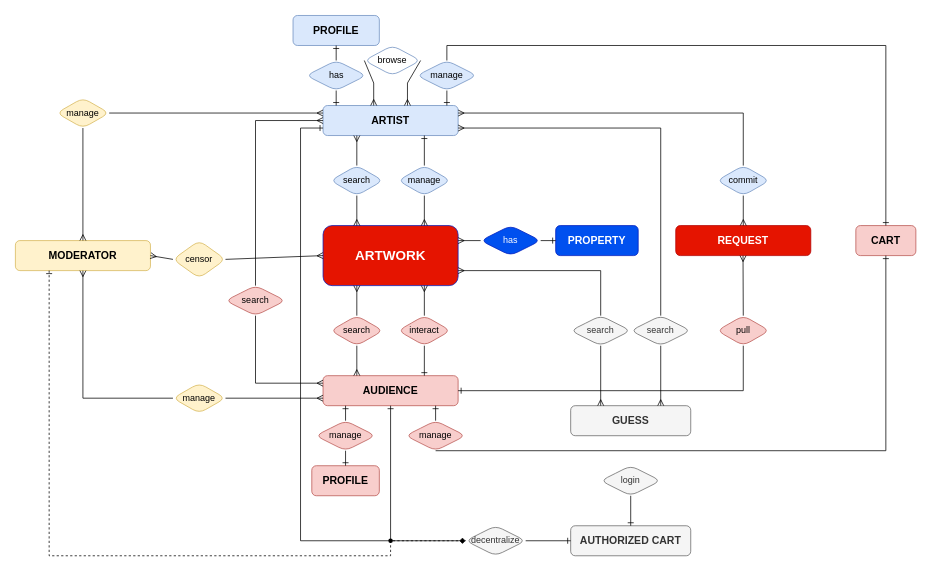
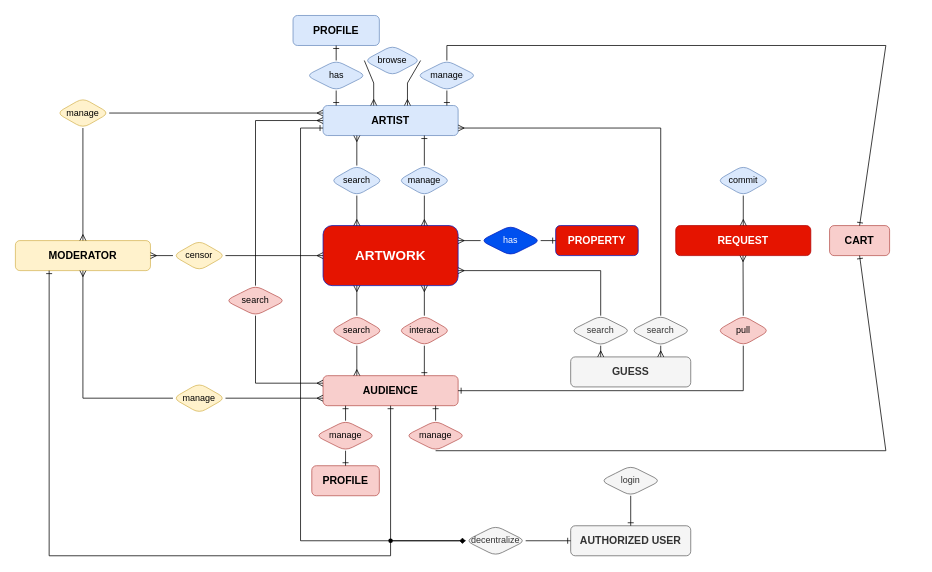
(392, 60) -> (392, 60)
(743, 137) -> none
(597, 240) -> (597, 240)
(885, 240) -> (859, 240)
(199, 259) -> (199, 255)
(630, 420) -> (630, 372)
(630, 540) -> (630, 540)
(84, 555) -> (84, 555)
